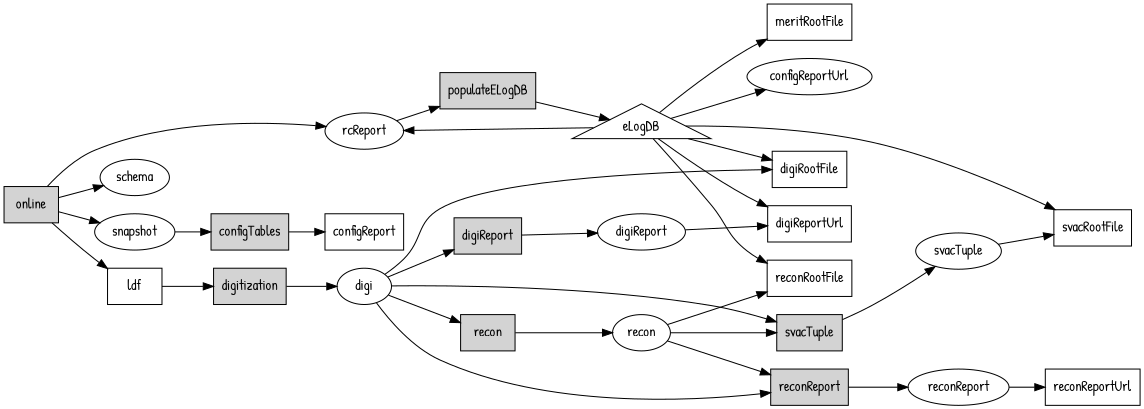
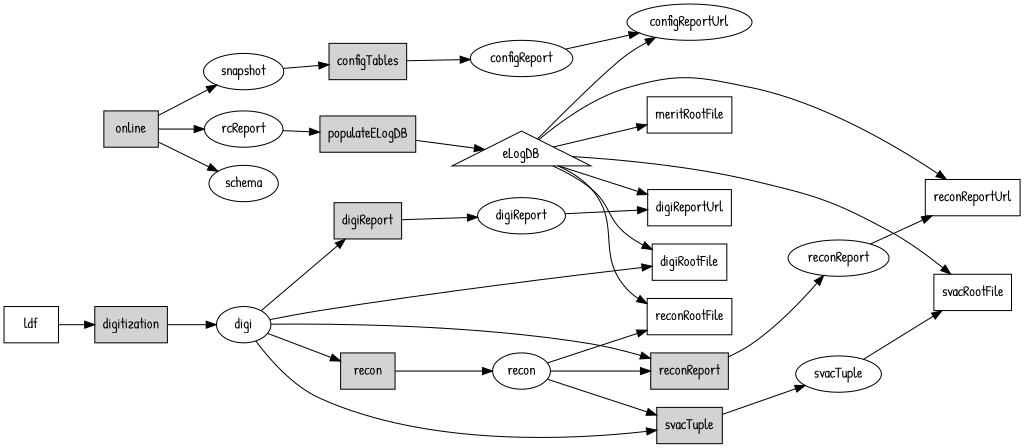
none -> (597, 42)
(504, 129) -> (740, 85)
(364, 232) -> (521, 58)
(75, 243) -> none
